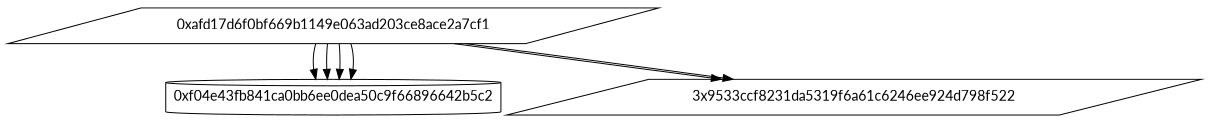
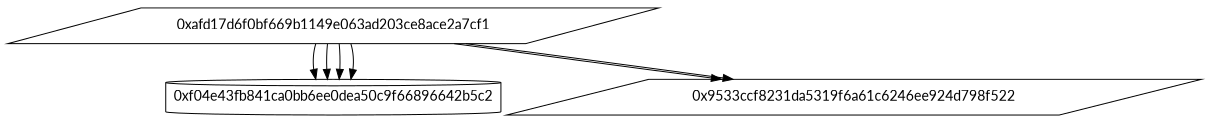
(854, 97) -> (854, 97)
